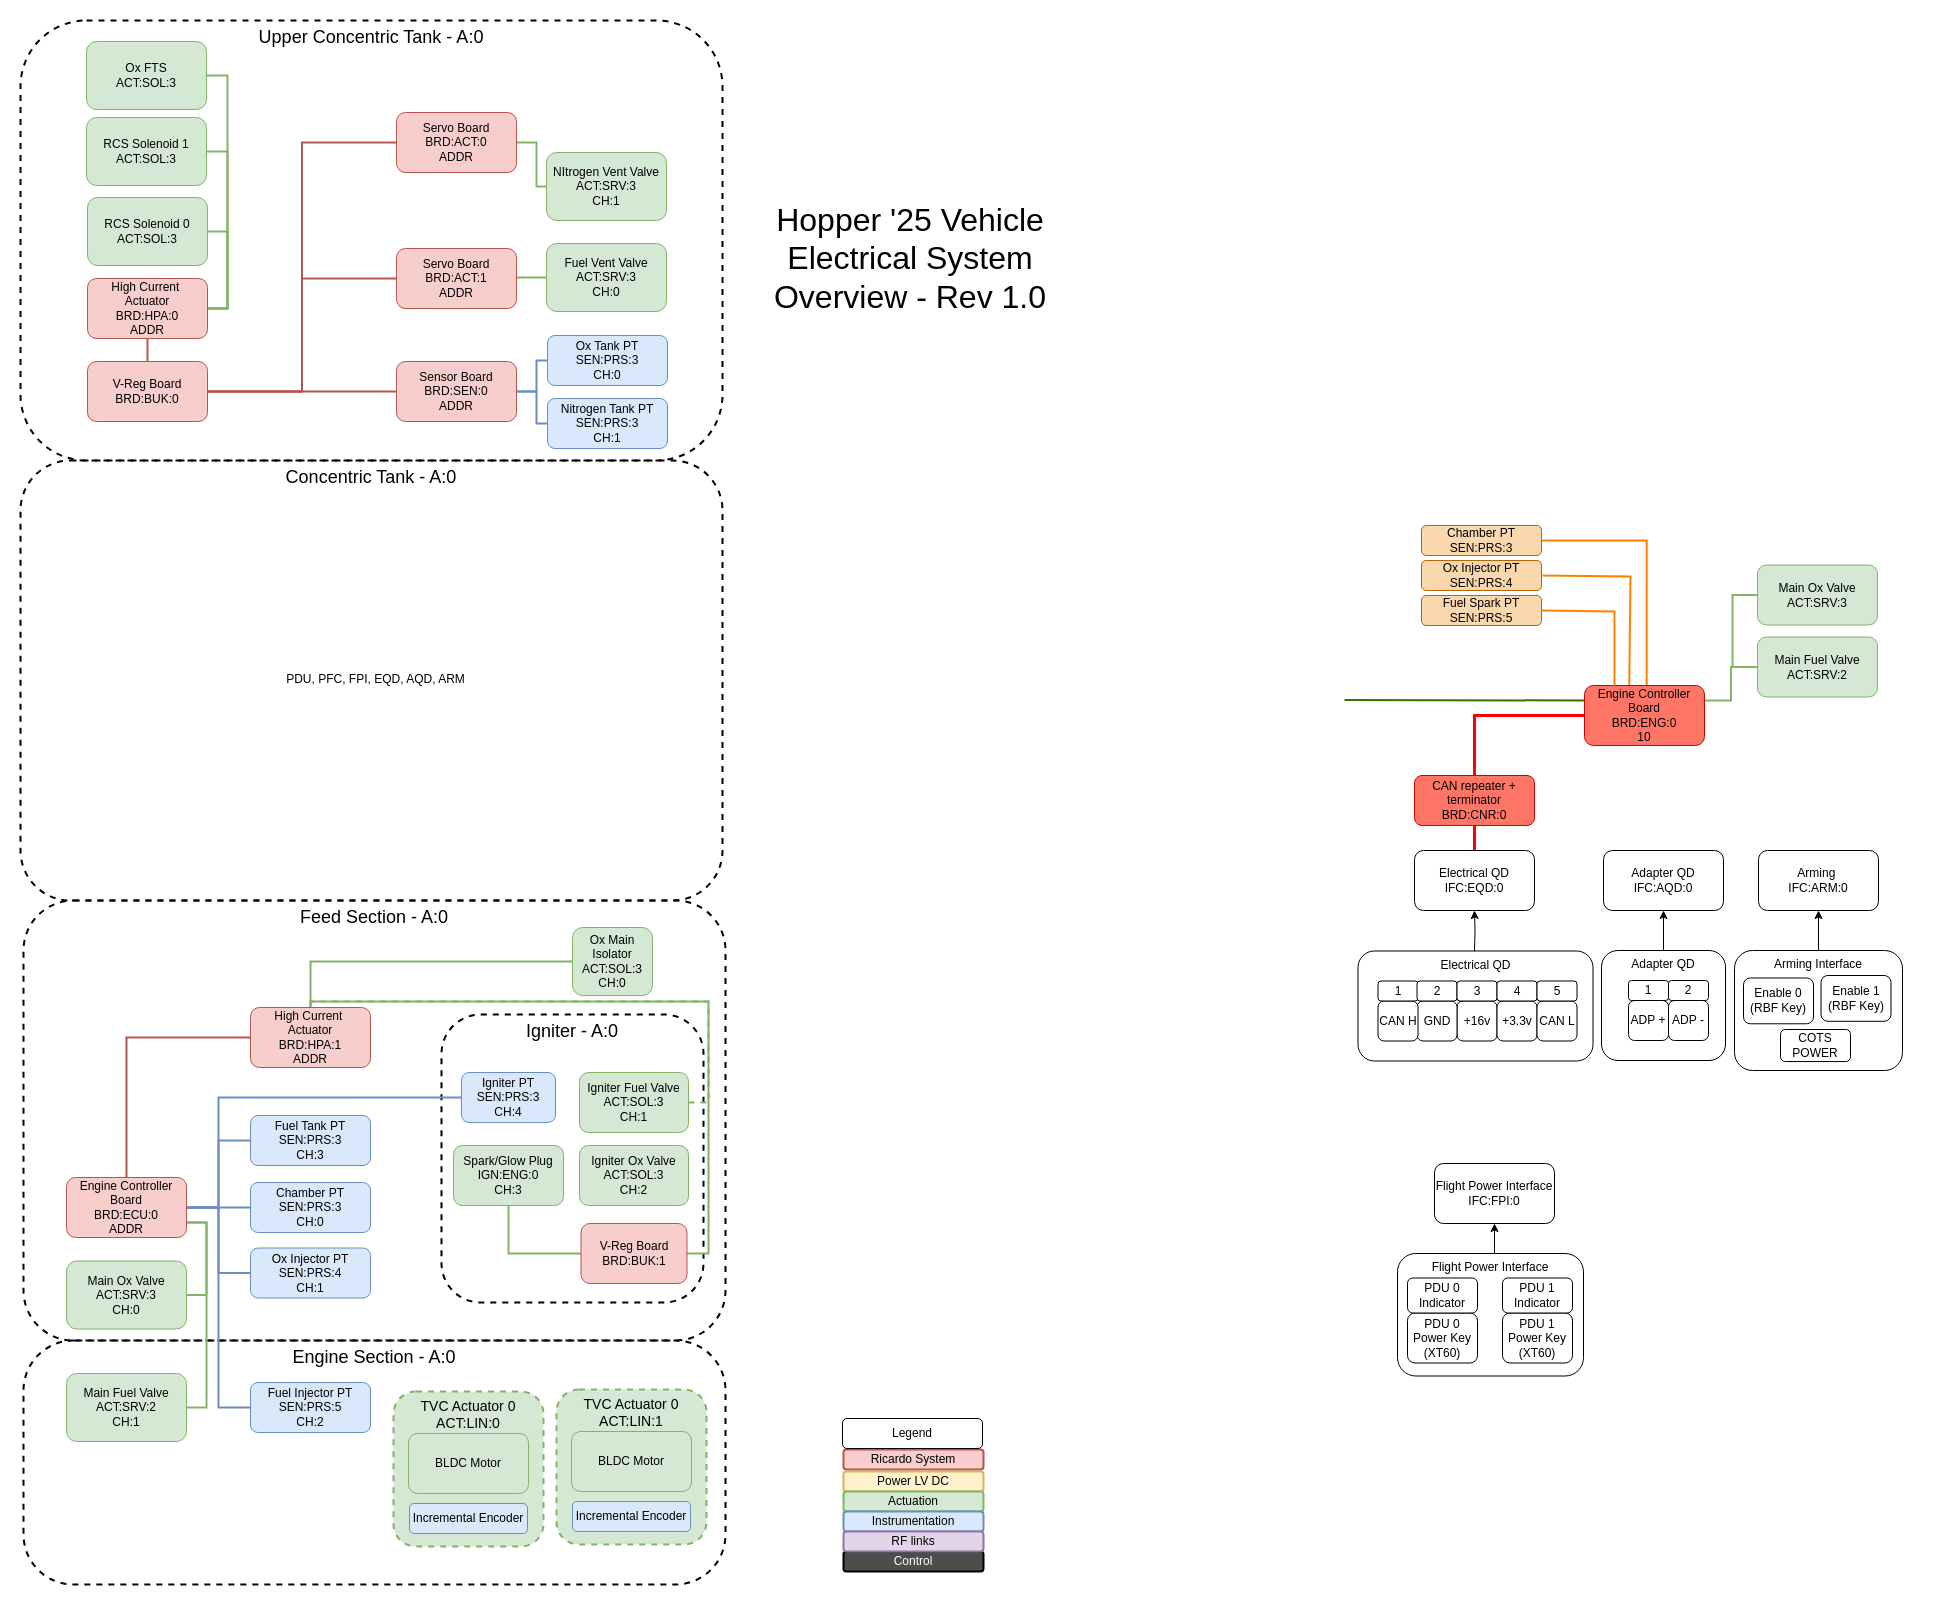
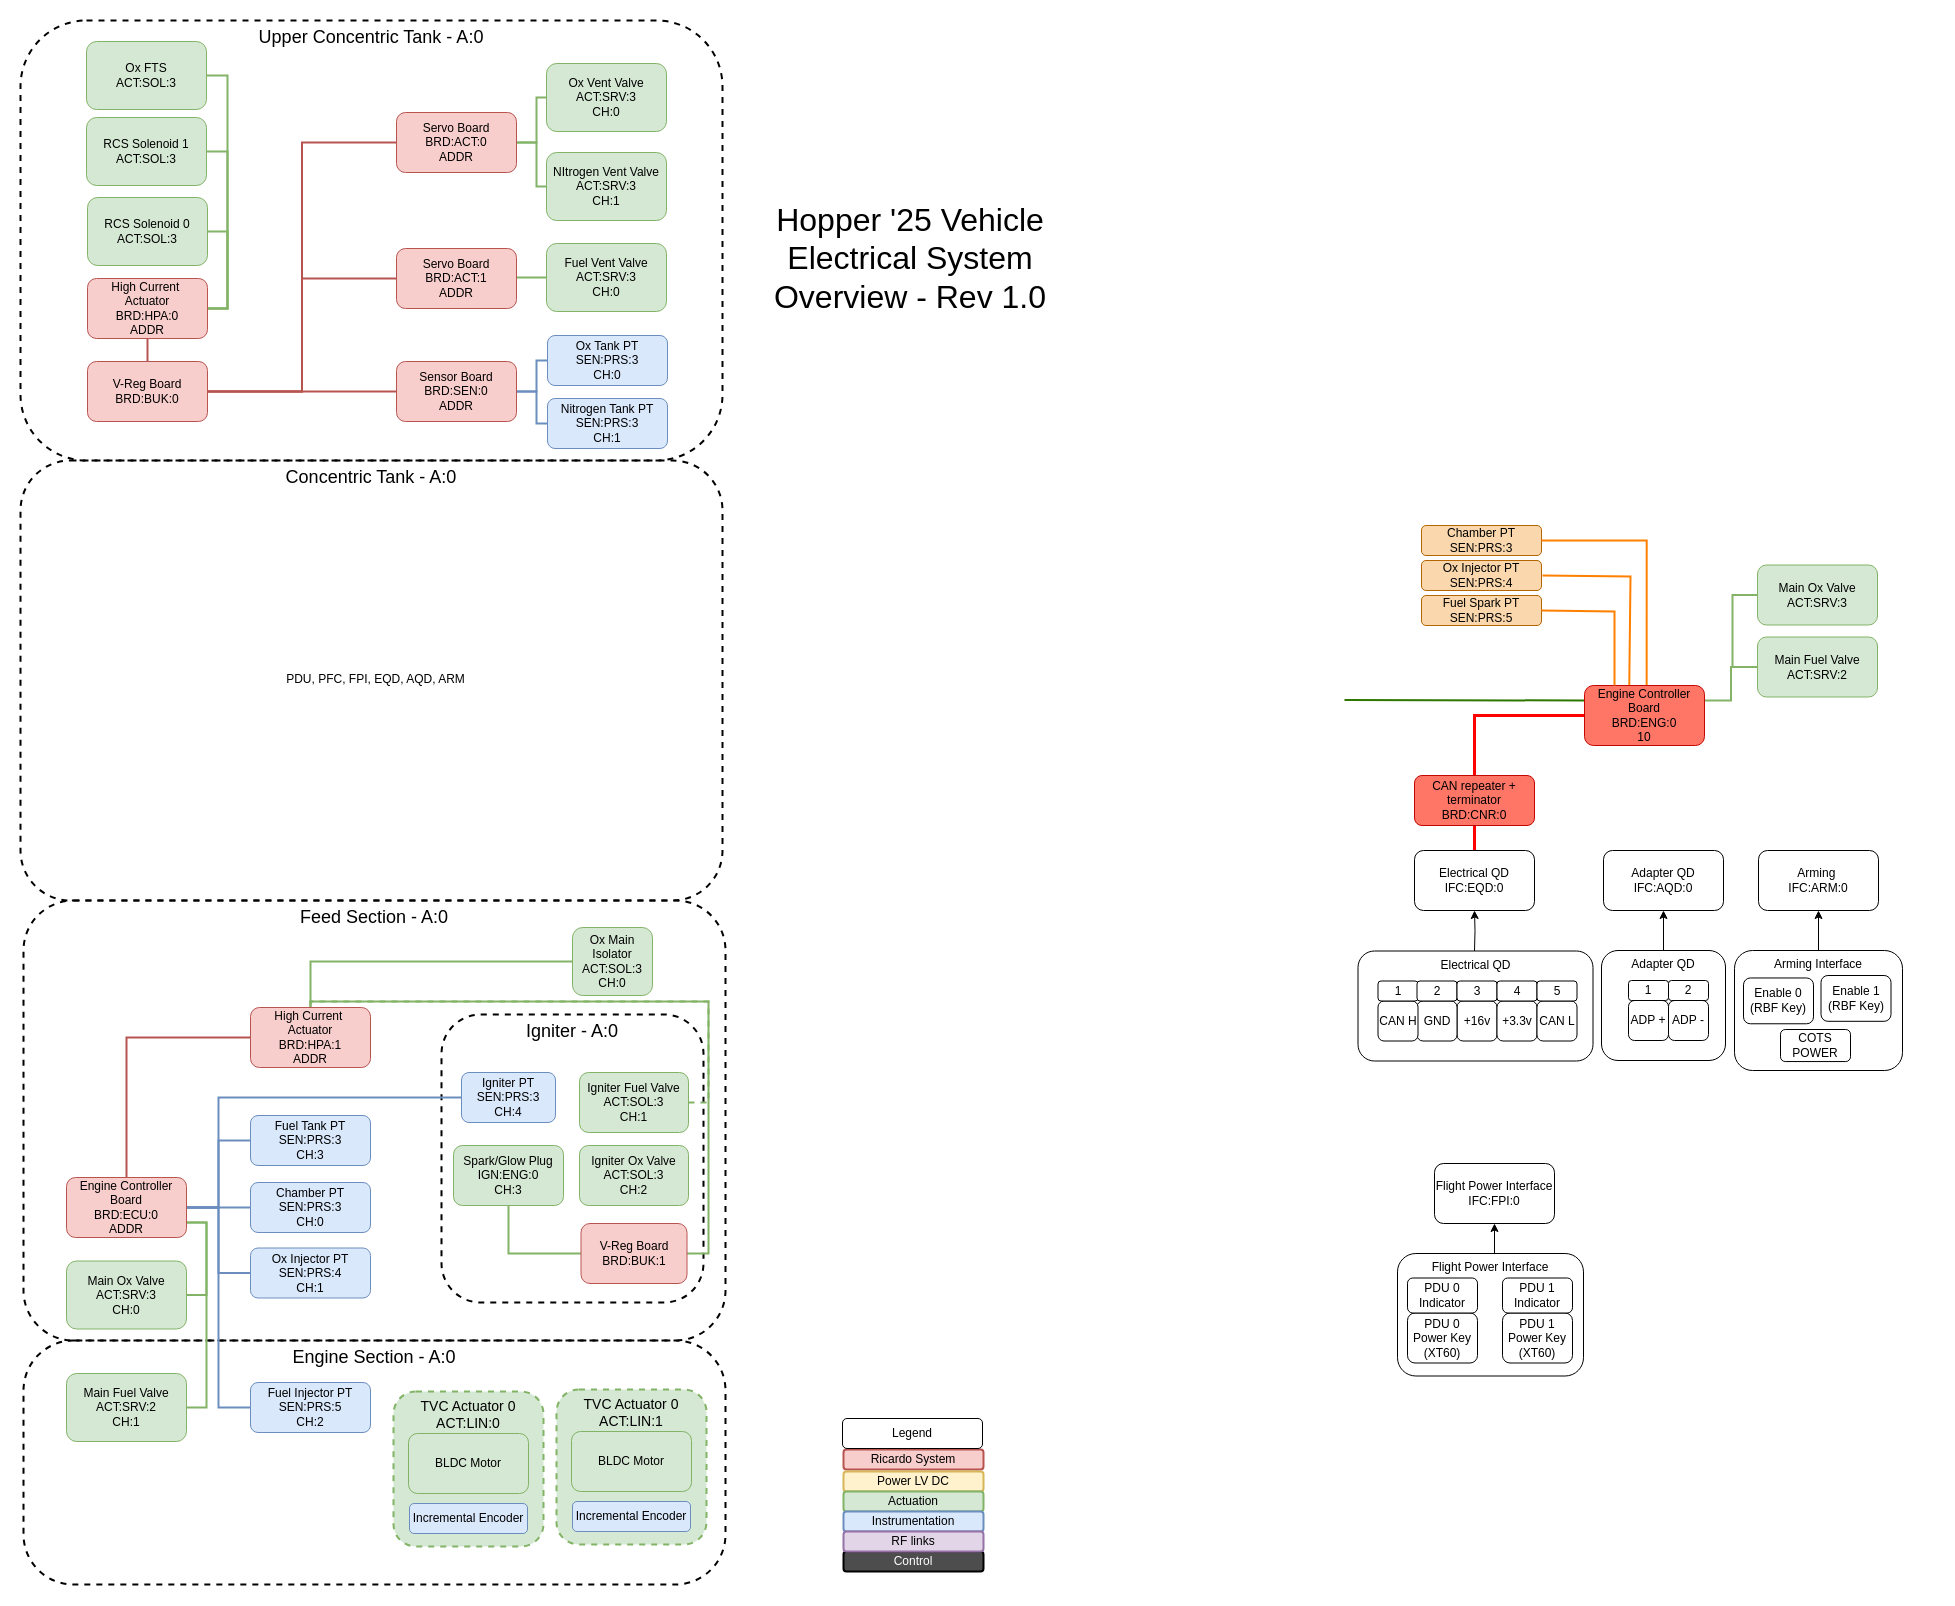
none -> (607, 98)
none -> (537, 115)
